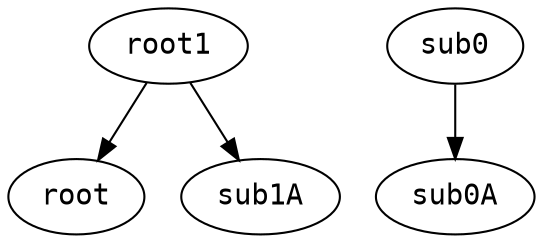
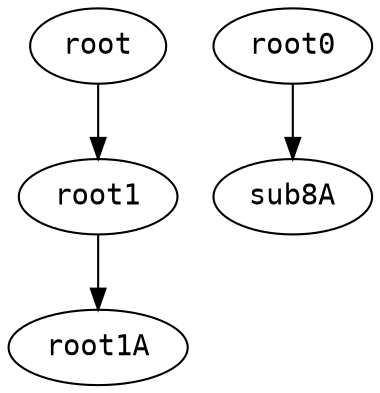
(455, 46) -> (293, 46)
(128, 113) -> (98, 111)
(261, 197) -> (98, 347)
(455, 197) -> (293, 197)
